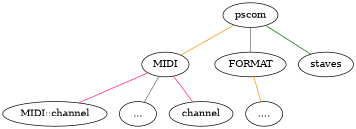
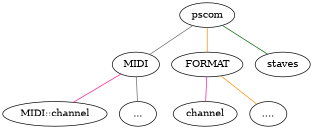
(207, 40) -> (171, 40)
(250, 40) -> (207, 40)
(183, 89) -> (206, 89)
